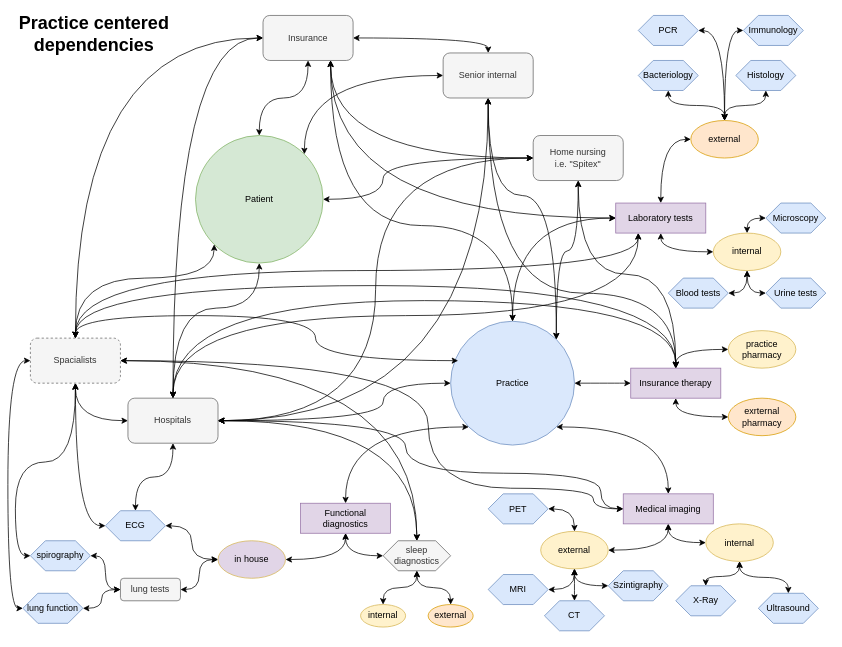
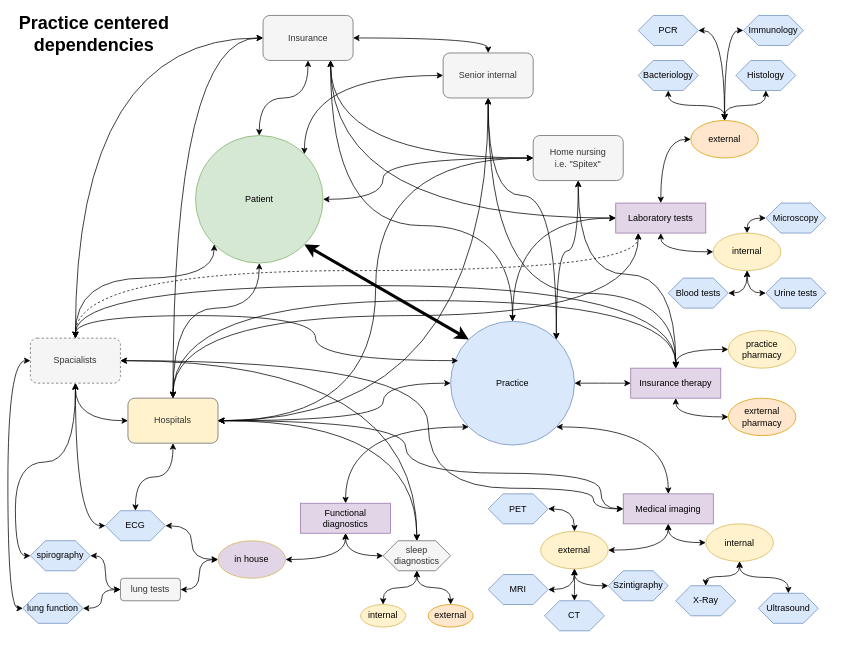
(216, 276) -> (216, 276)
none -> (386, 291)
(173, 420) -> (173, 420)
